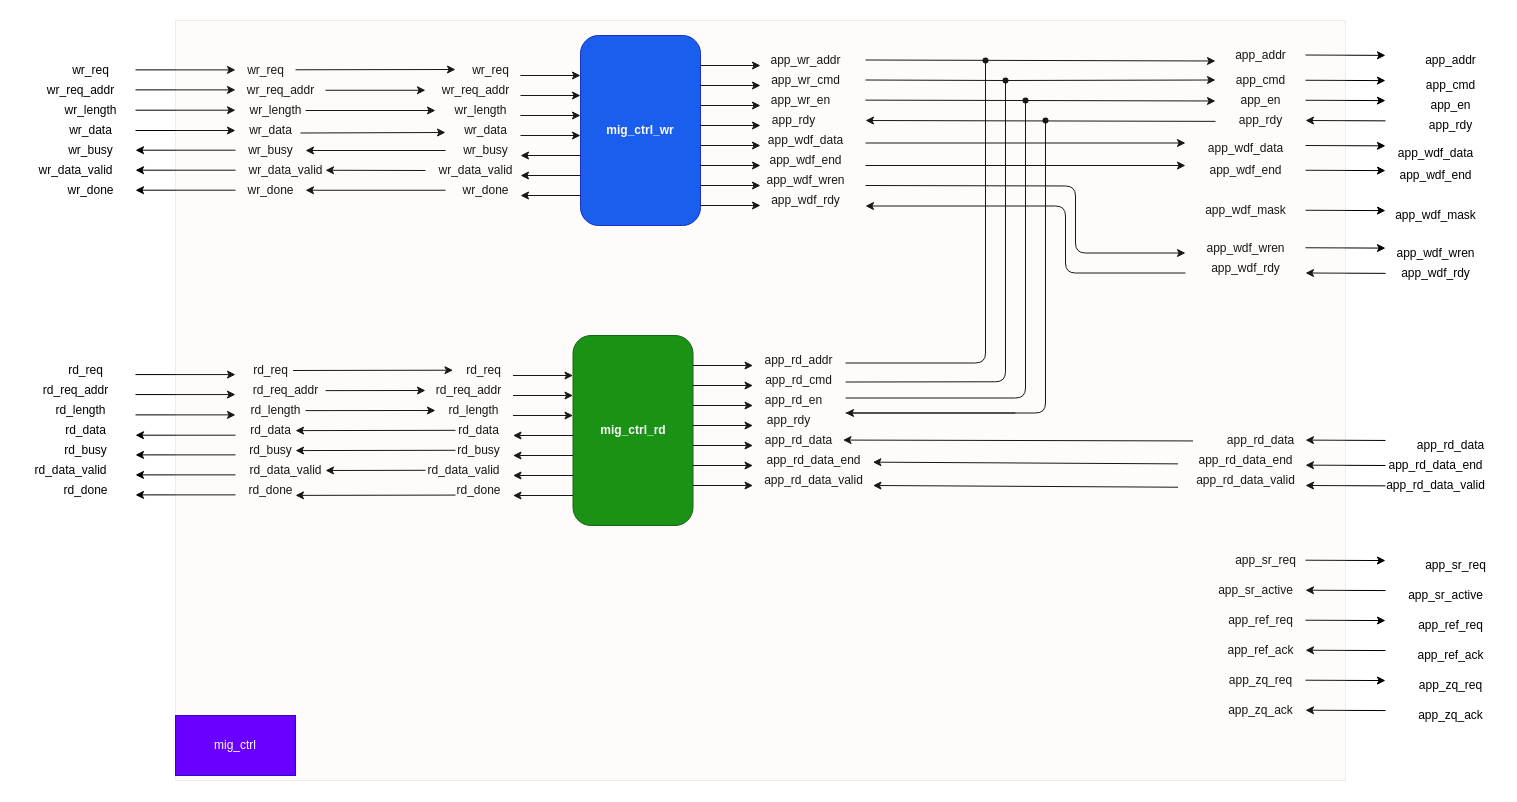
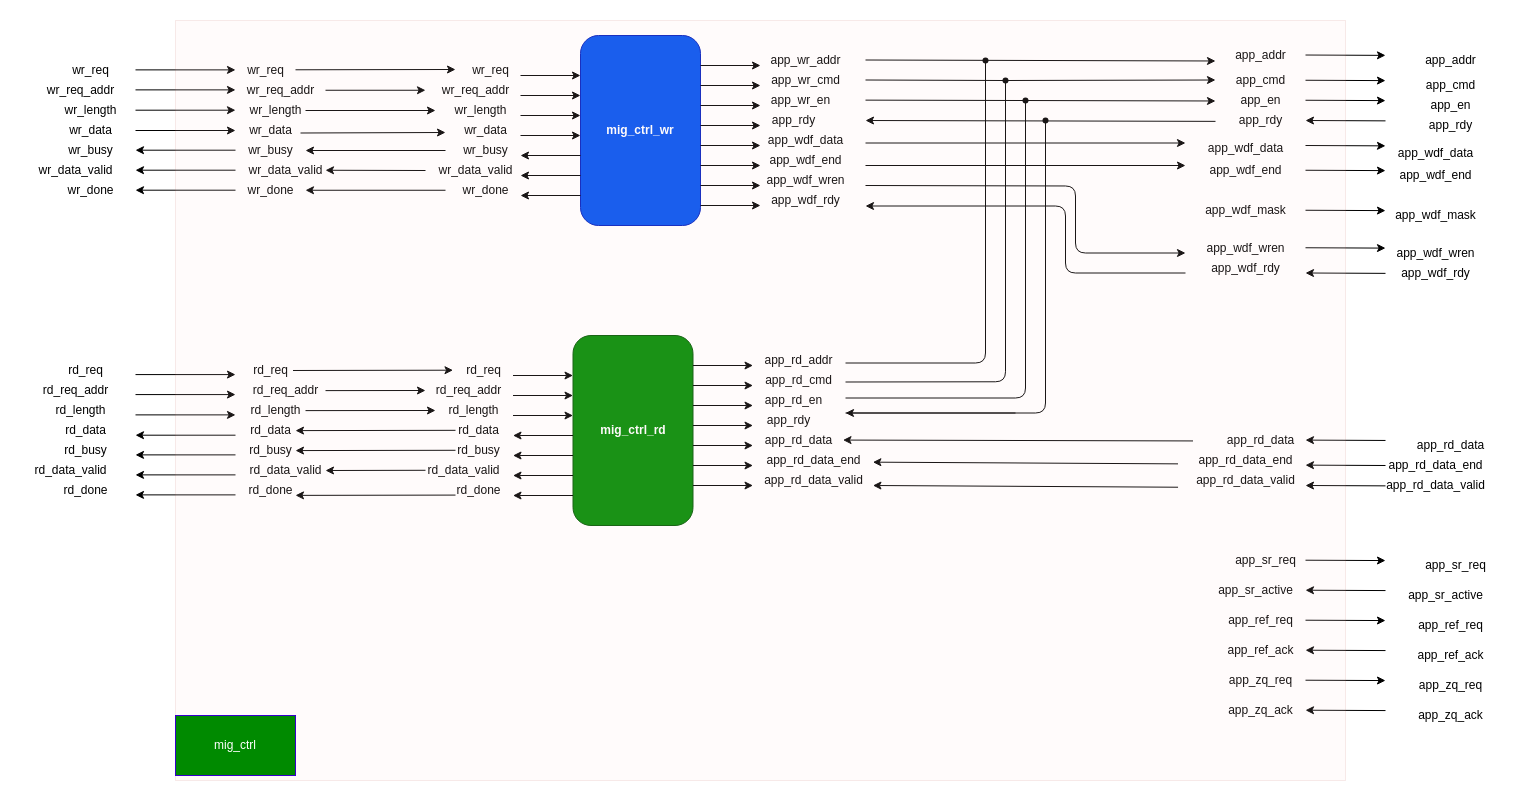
(236, 746) -> (236, 746)
